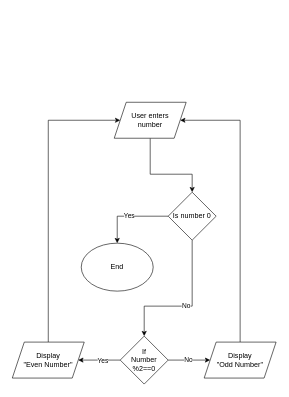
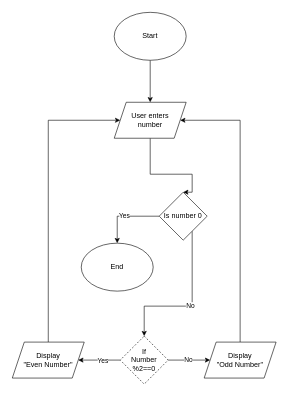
none -> (150, 36)
none -> (150, 96)
(192, 216) -> (183, 216)
(144, 360) -> (144, 360)
